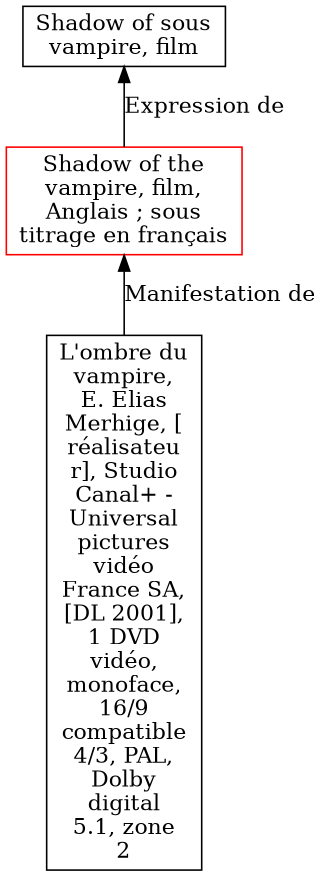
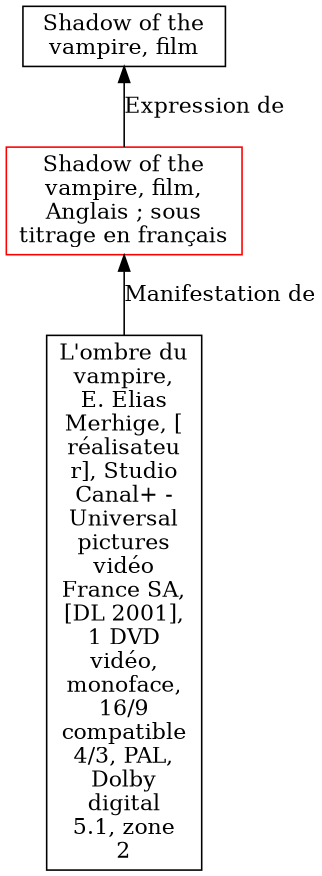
(124, 36) -> (124, 36)
